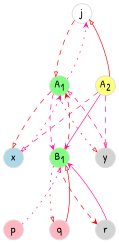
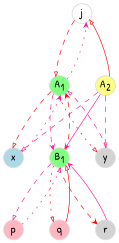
none -> (31, 188)
